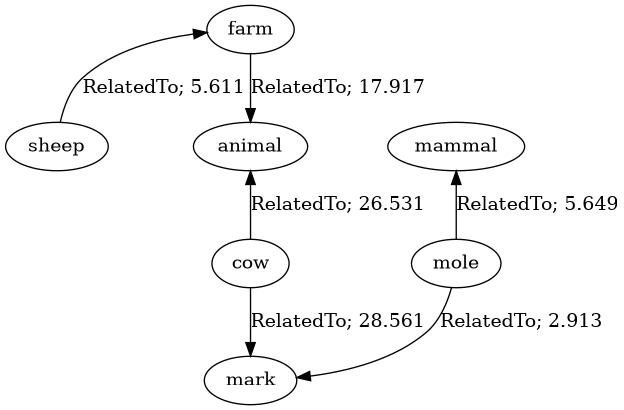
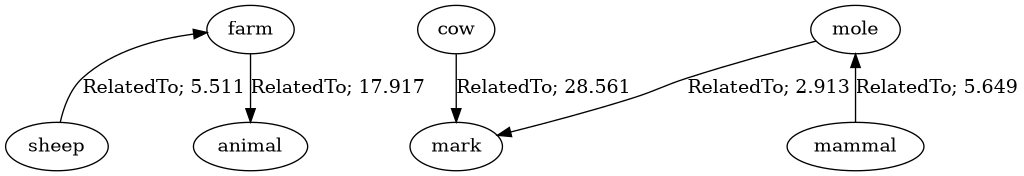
(164, 88) -> (164, 88)
(251, 212) -> none
(456, 212) -> (856, 95)
